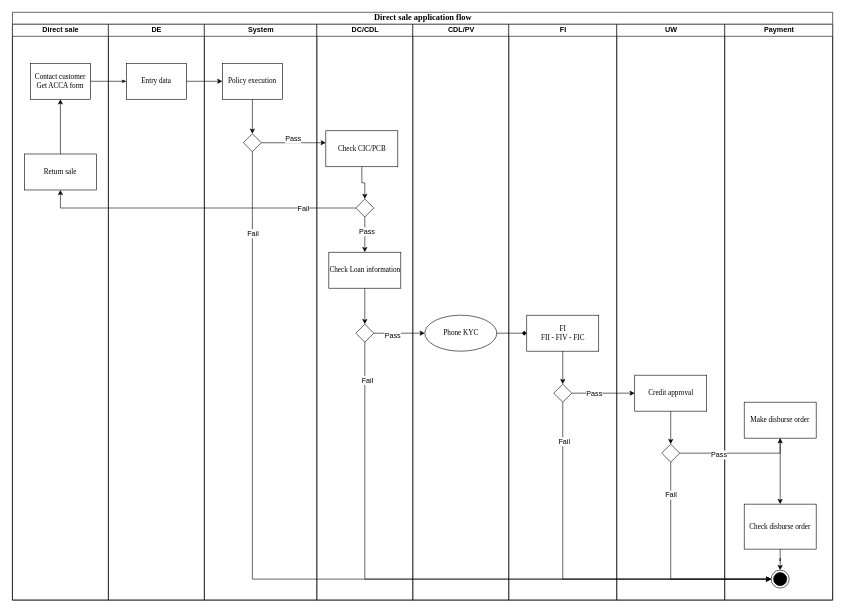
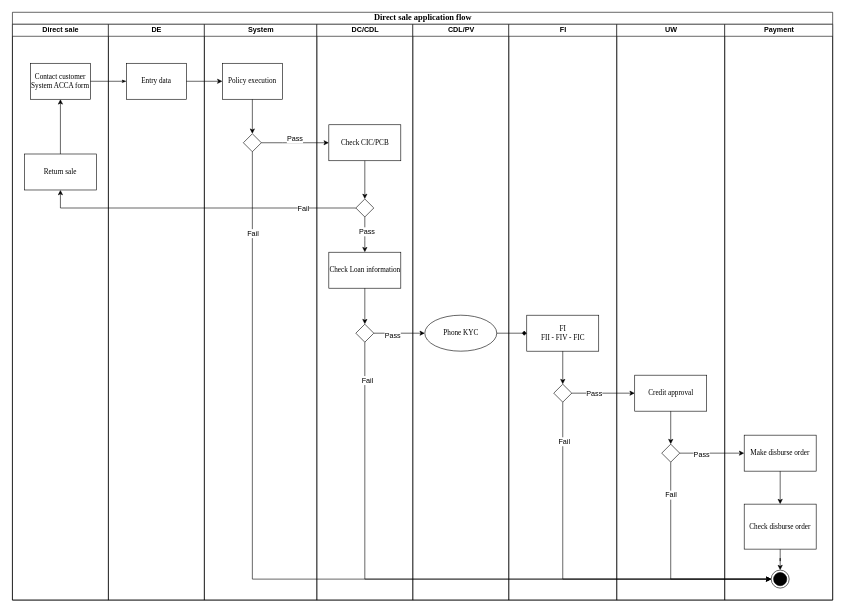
(60, 81) -> (60, 81)
(362, 149) -> (365, 143)
(780, 420) -> (780, 453)
